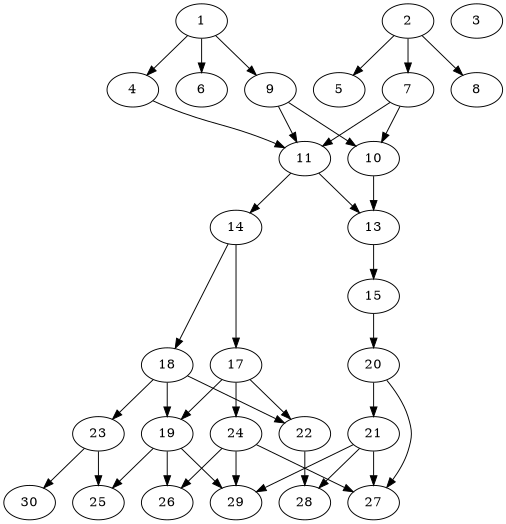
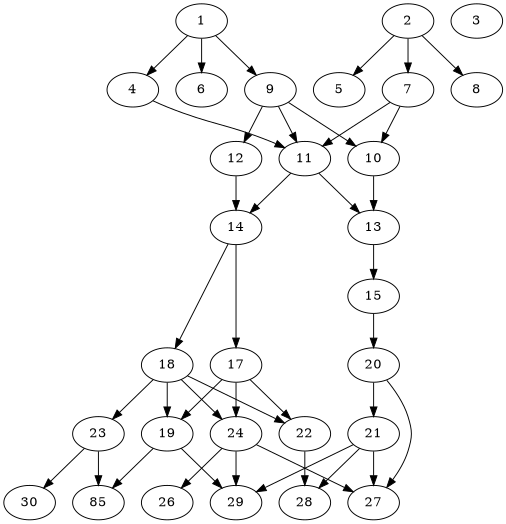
none -> (236, 159)
none -> (197, 395)
(167, 464) -> none
(98, 503) -> (98, 503)
